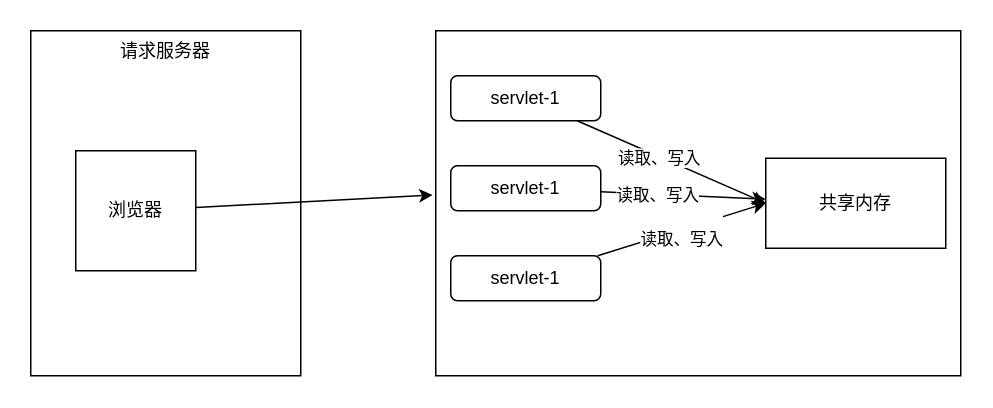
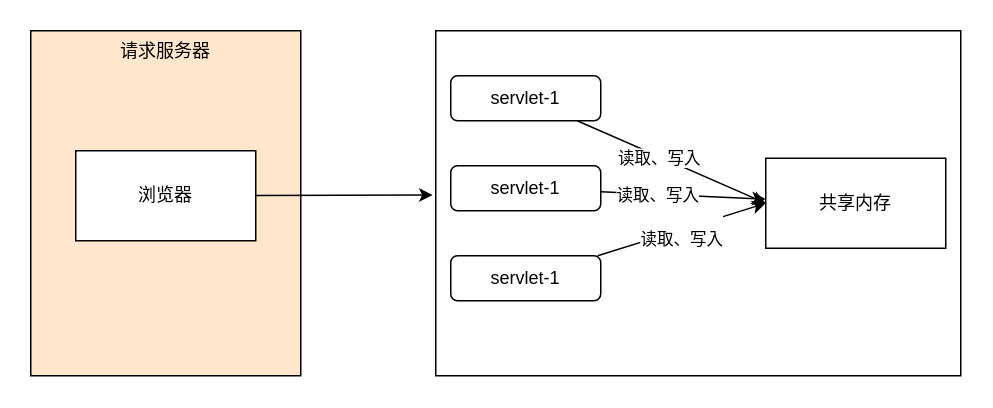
(166, 52) -> (166, 52)
(136, 211) -> (166, 196)
